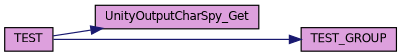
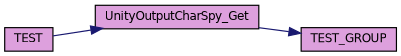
(171, 39) -> (274, 30)
